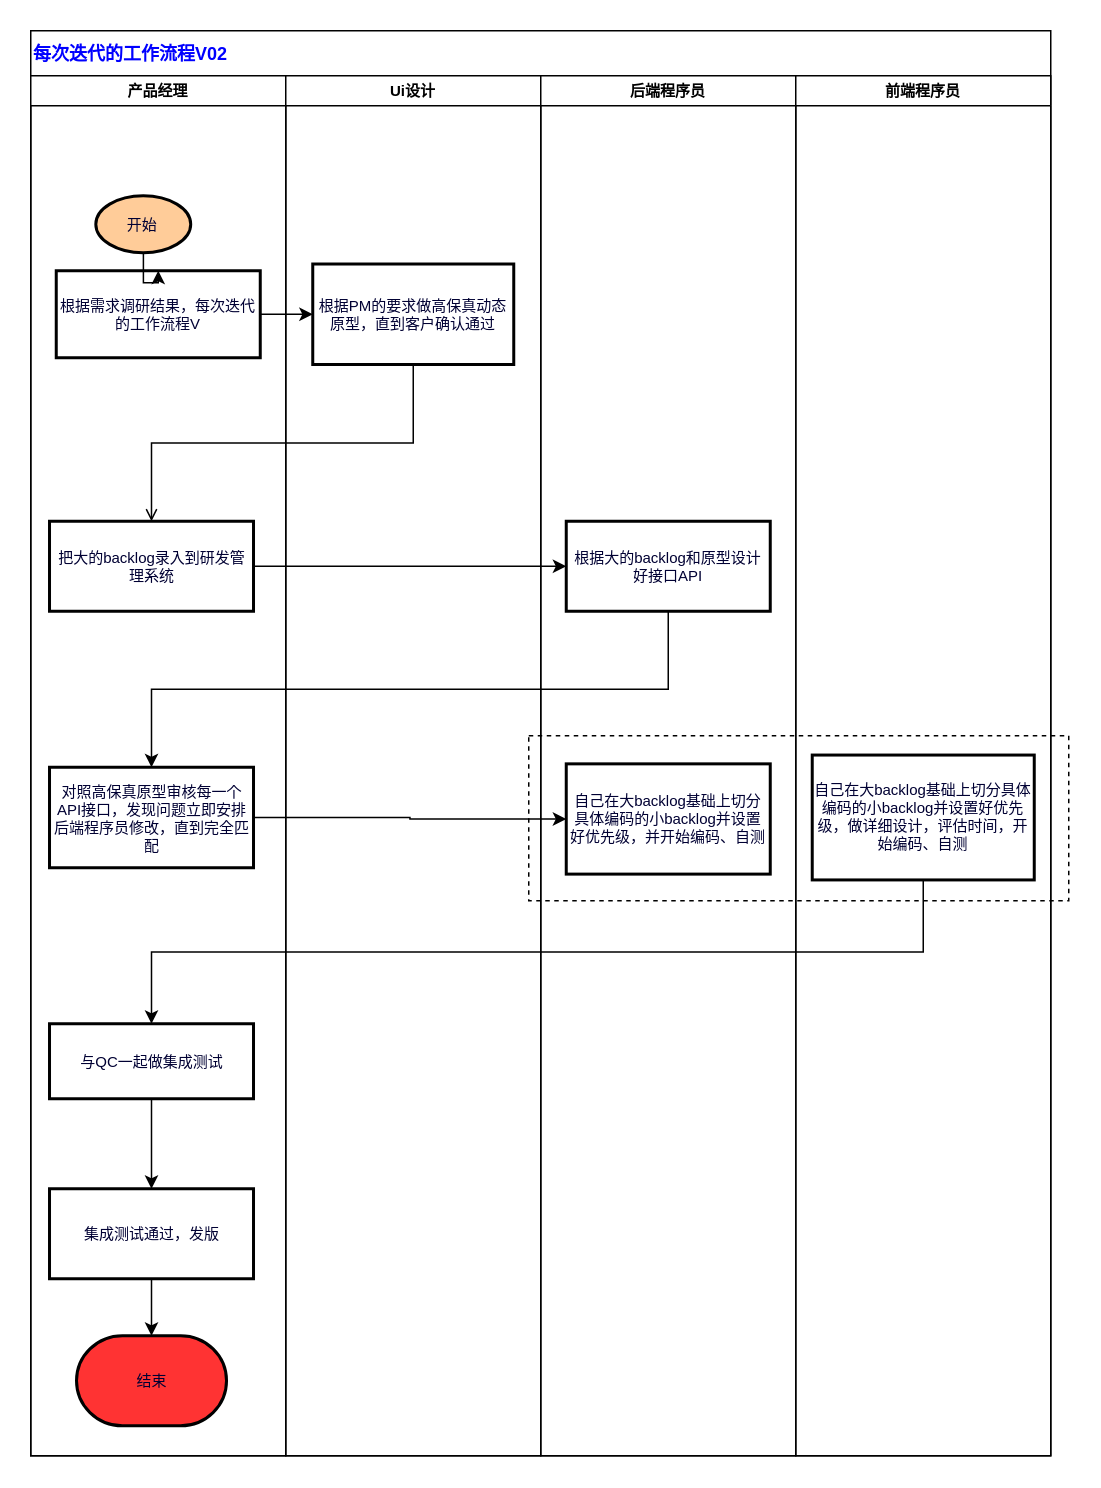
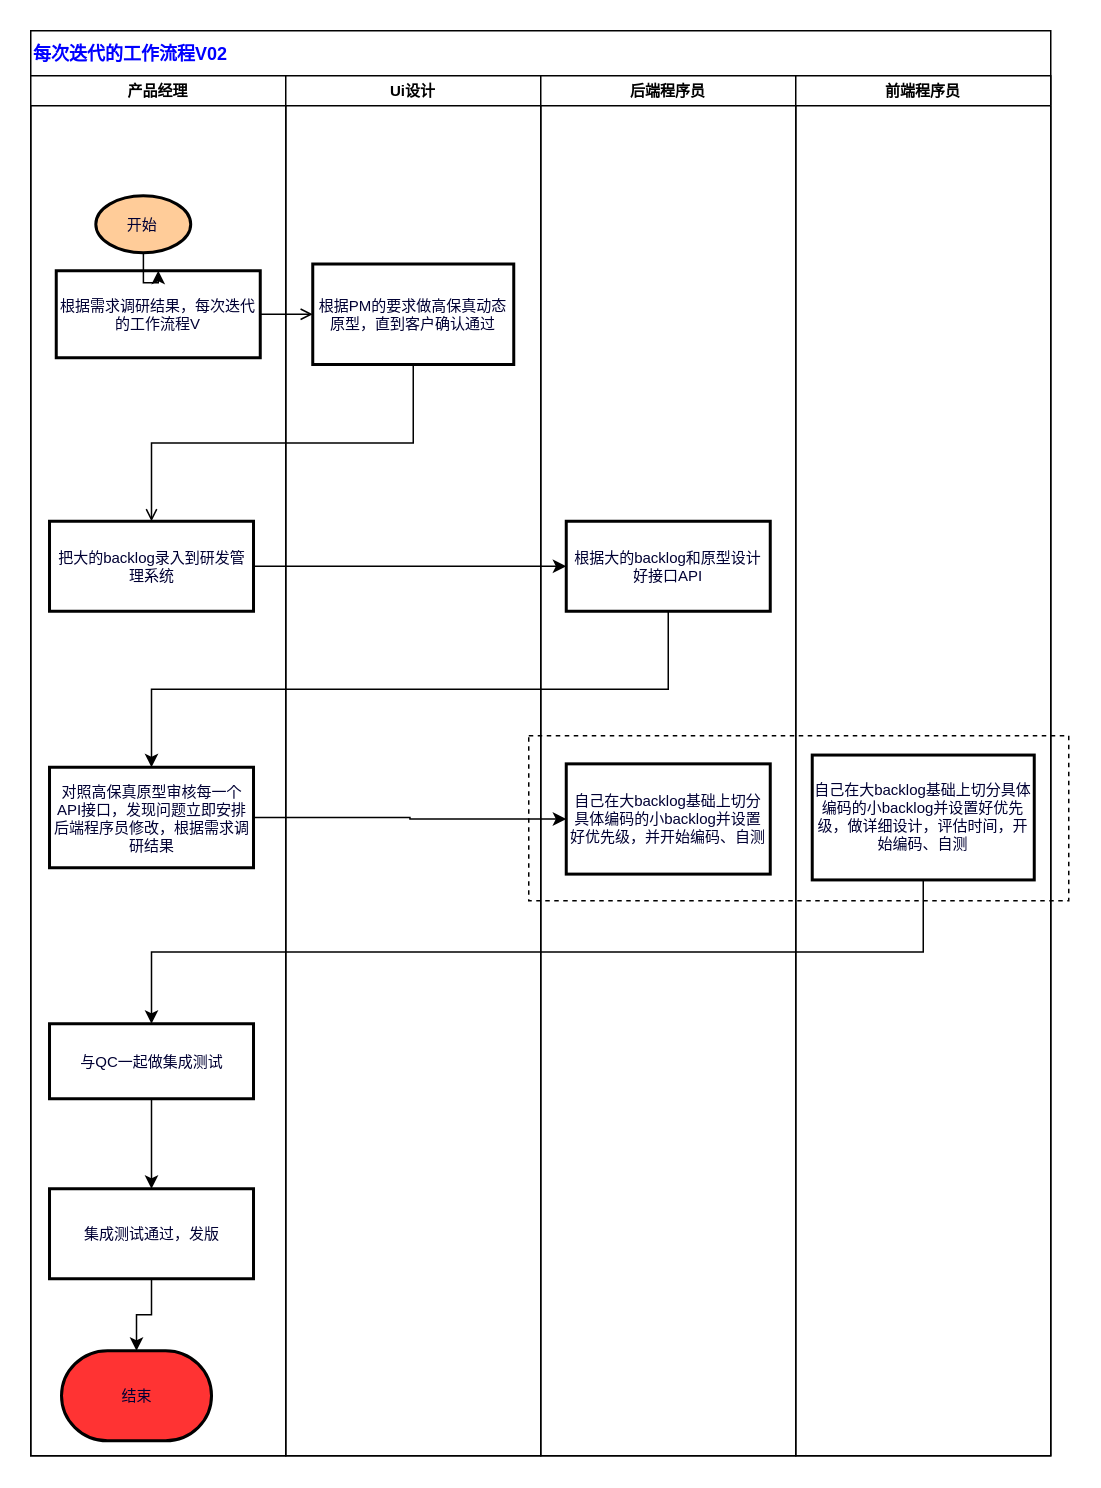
(301, 314) -> (303, 314)
(152, 818) -> (152, 818)
(152, 1381) -> (137, 1396)
